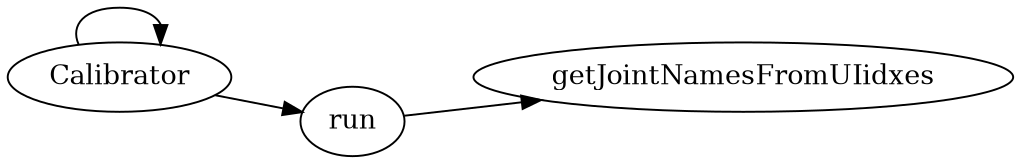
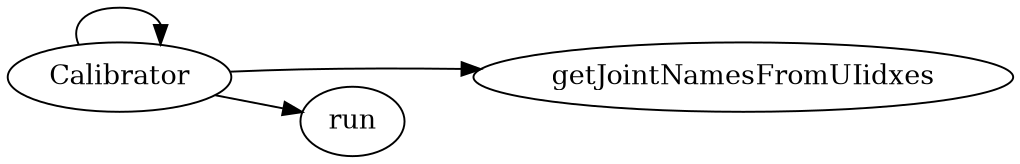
(463, 109) -> (346, 69)
